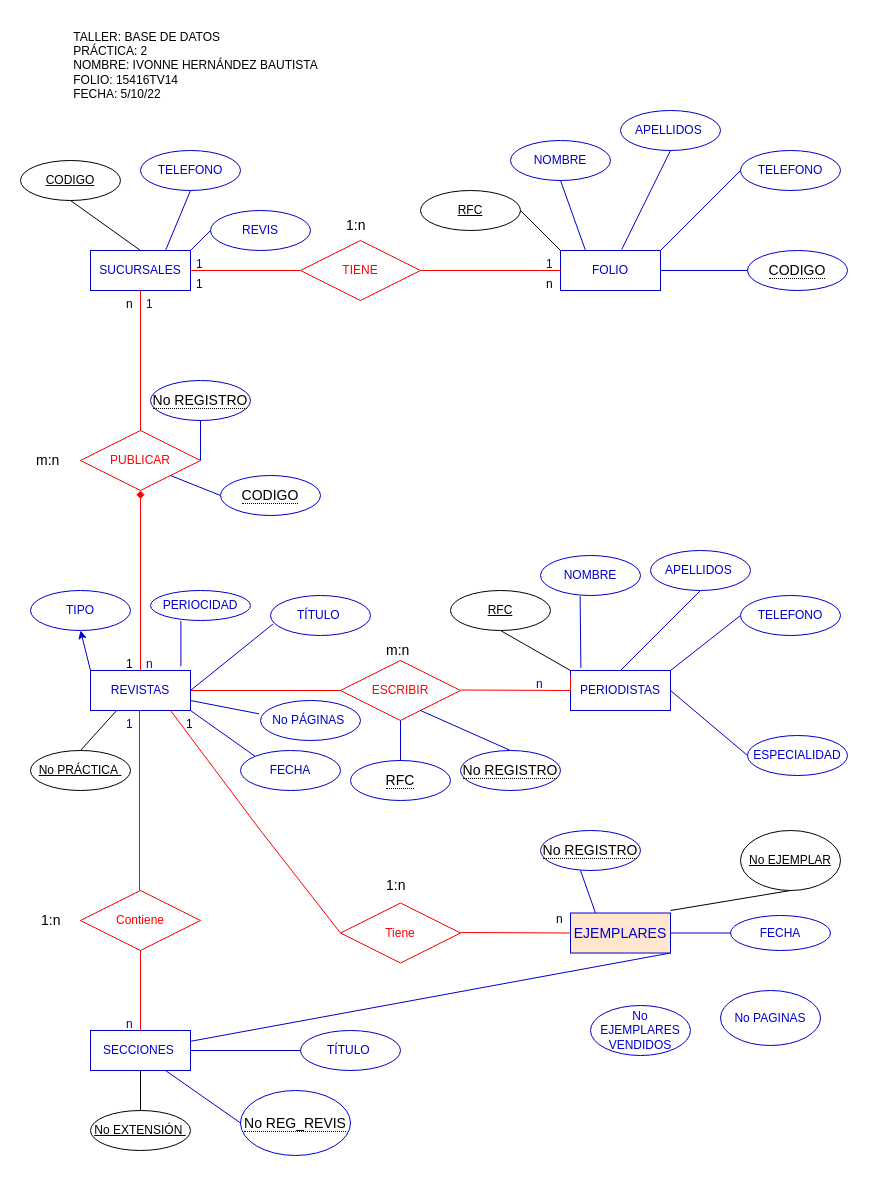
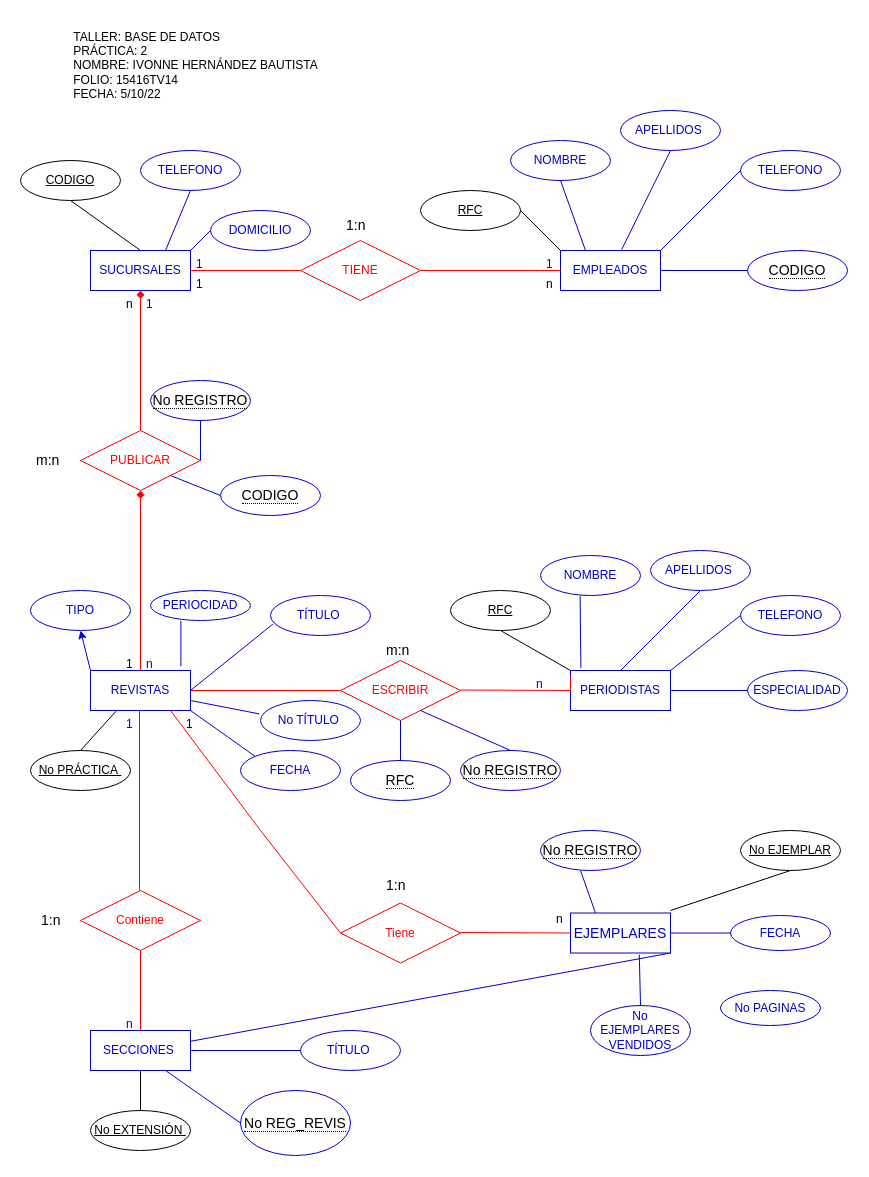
(261, 231) -> (261, 231)
(611, 271) -> (611, 271)
(141, 295) -> (141, 299)
(311, 721) -> (311, 721)
(798, 756) -> (798, 691)
(791, 861) -> (791, 851)
(621, 933) -> (621, 933)
none -> (640, 980)
(771, 1018) -> (771, 1008)
